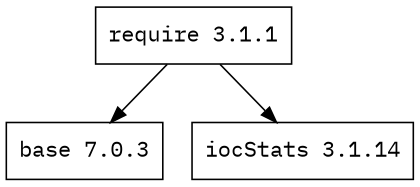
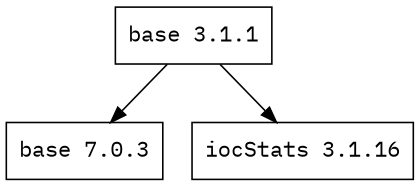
(194, 36) -> (194, 36)
(303, 151) -> (303, 151)
